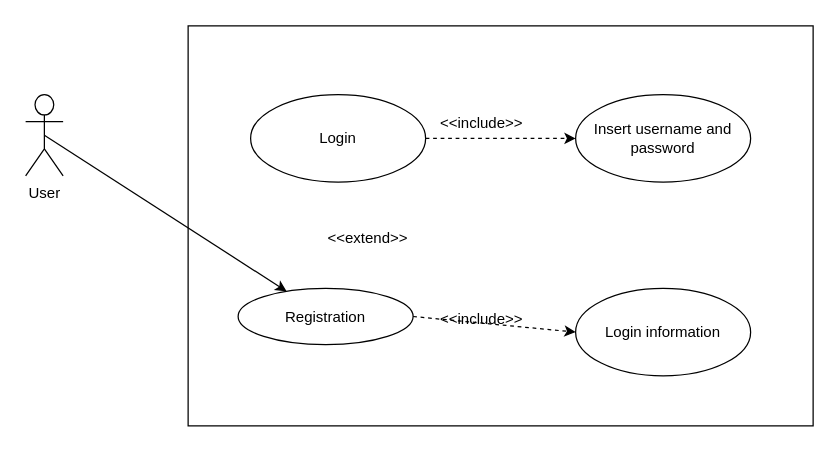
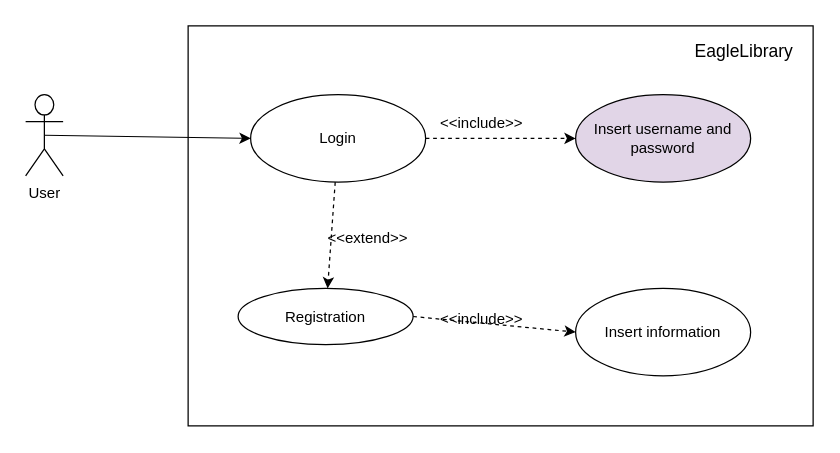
none -> (744, 51)
none -> (146, 137)
(663, 138) -> (663, 138)
(166, 214) -> none
none -> (332, 231)
(663, 332) -> (663, 332)
